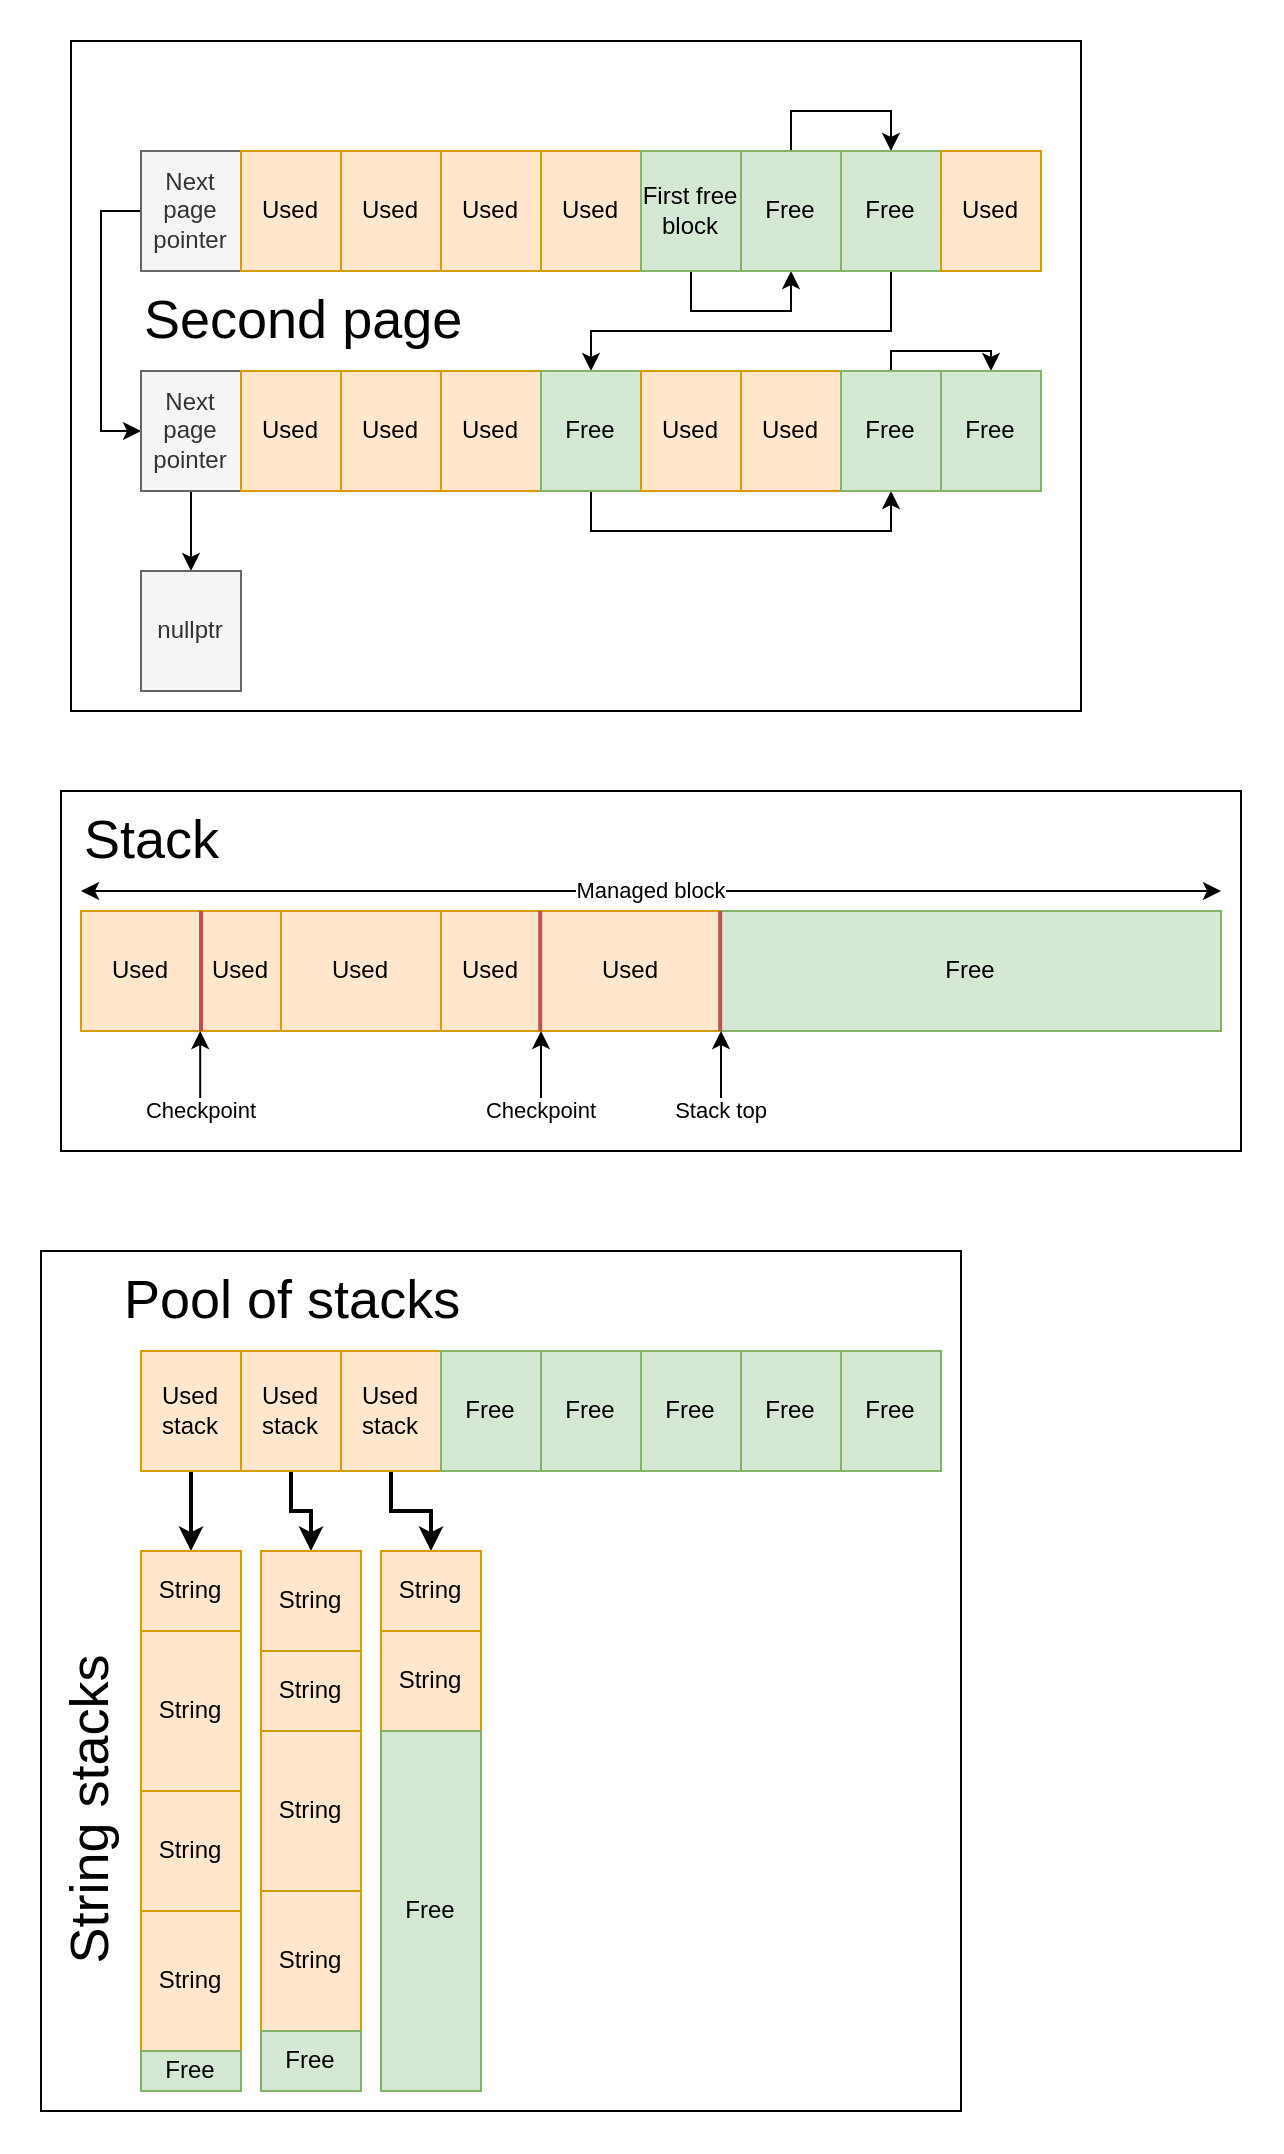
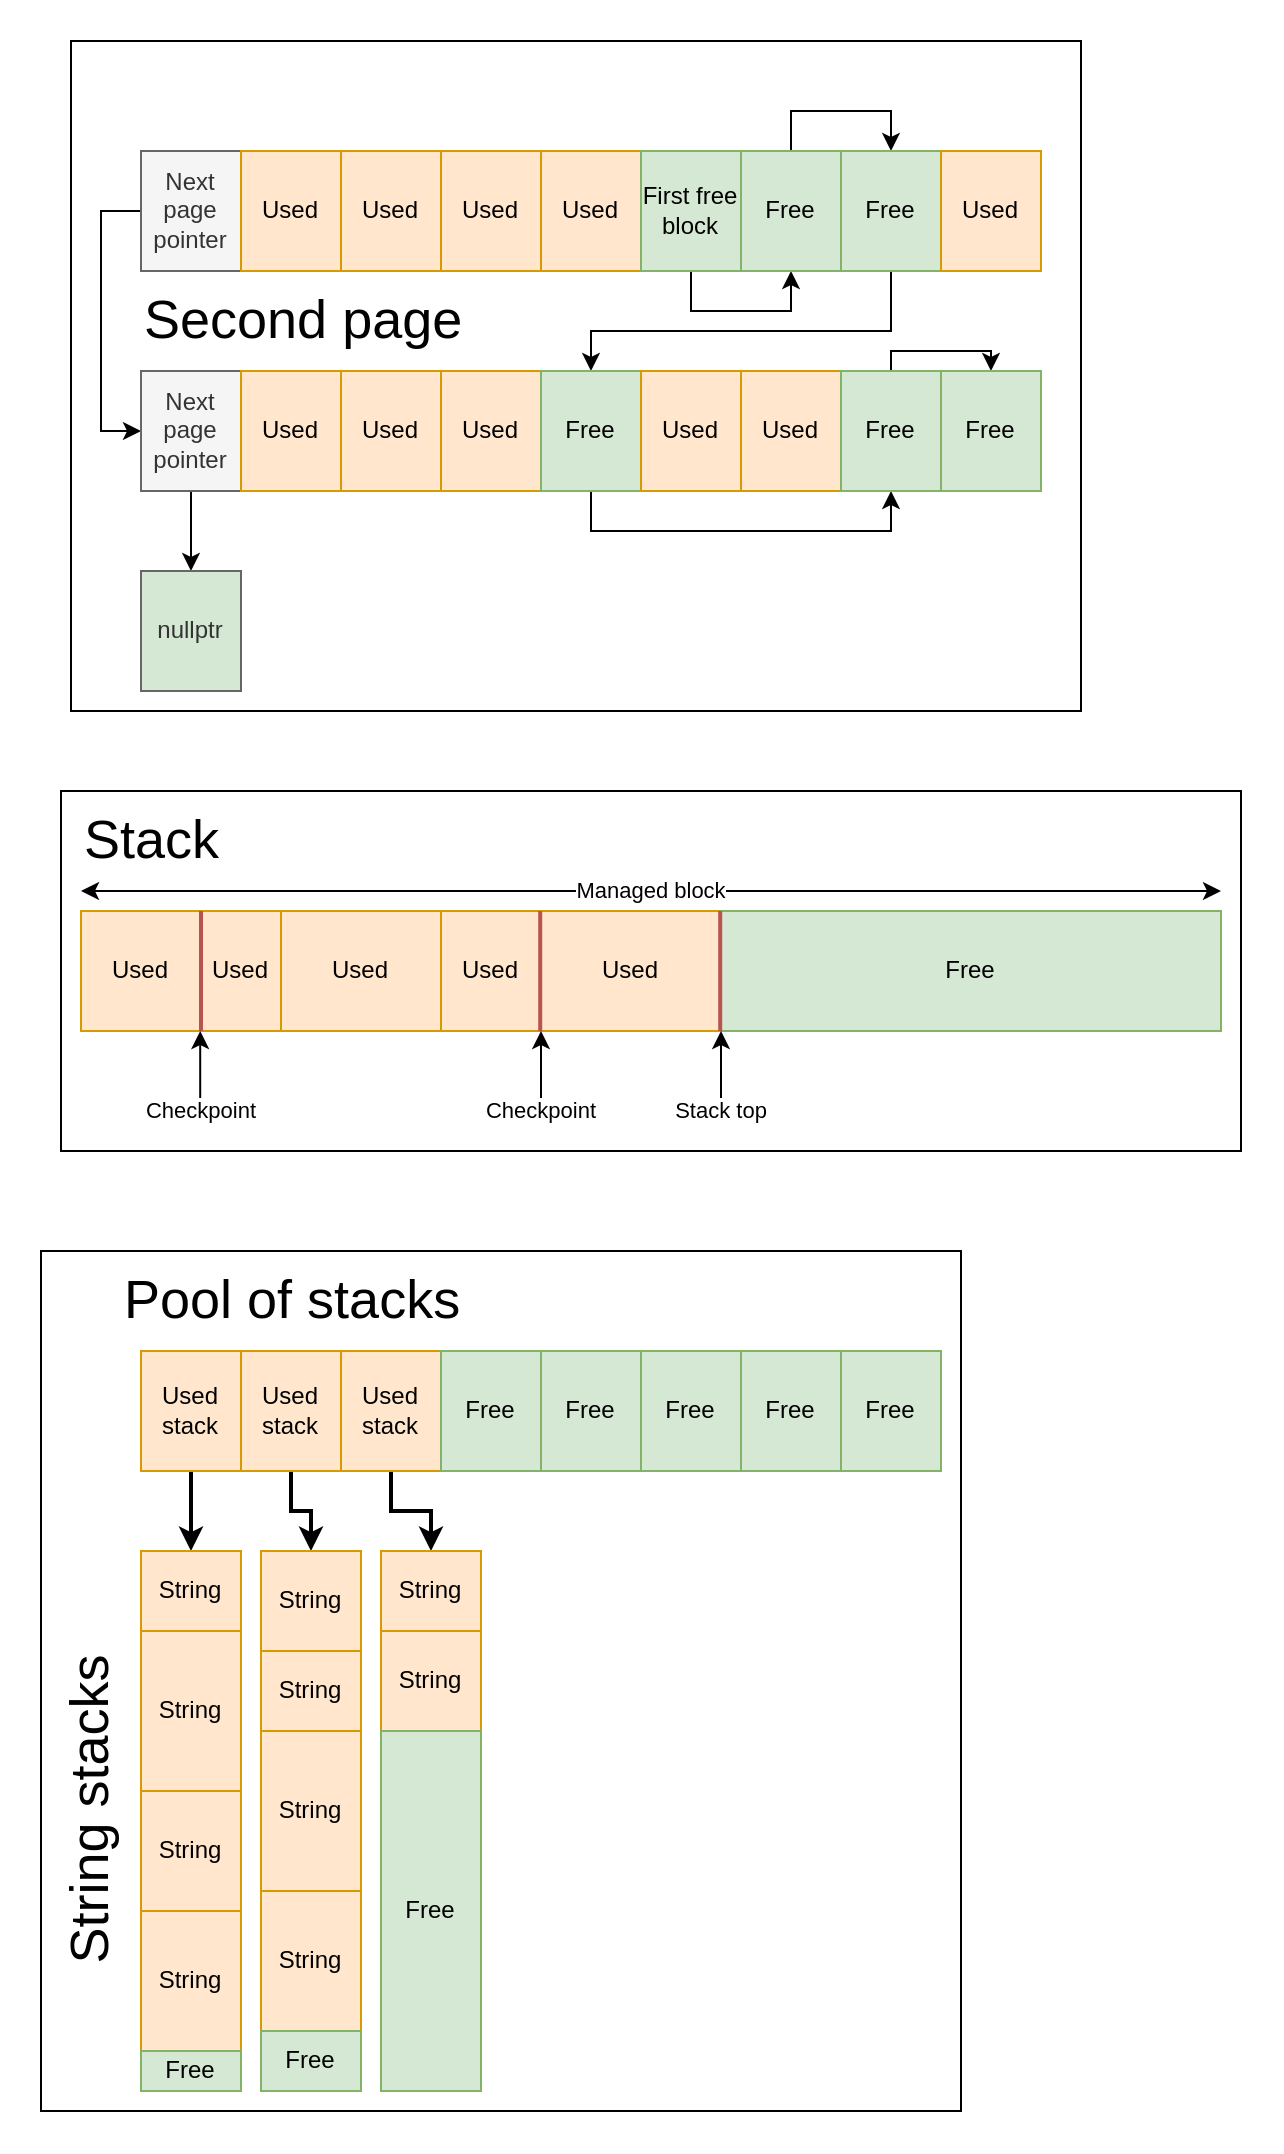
(191, 631) -> (191, 631)
